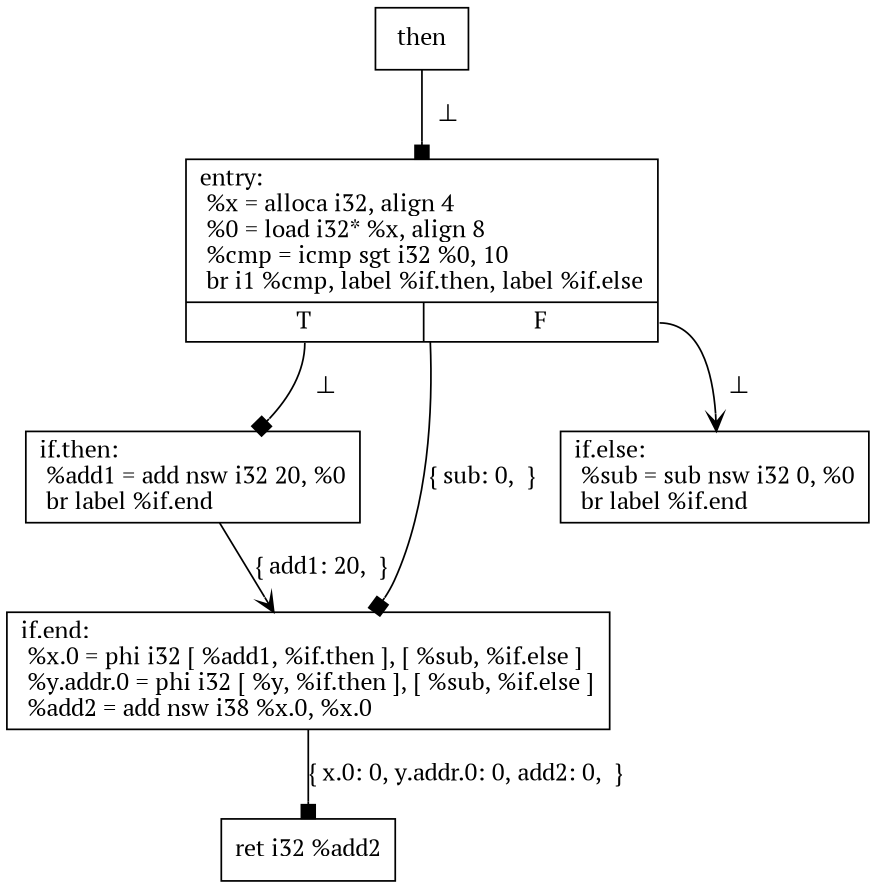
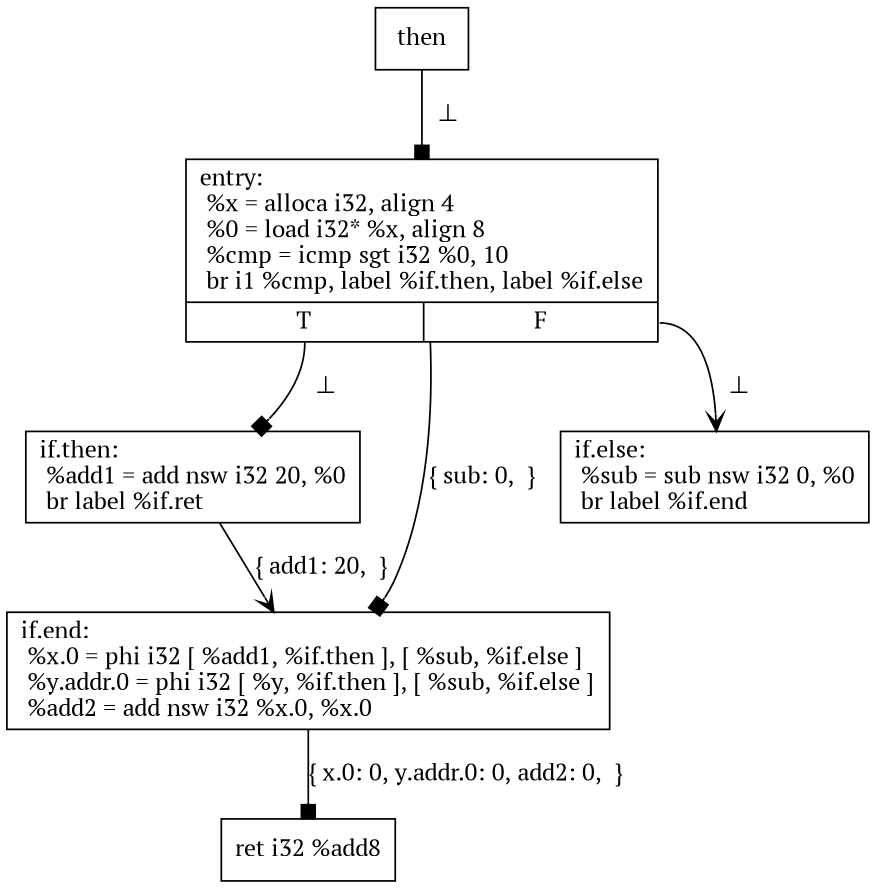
(127, 502) -> (122, 502)
(197, 709) -> (197, 709)
(308, 850) -> (308, 850)
